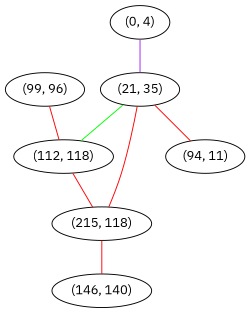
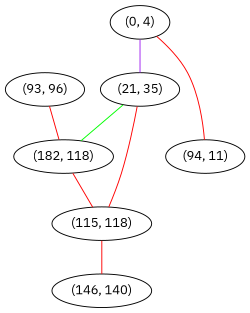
(45, 89) -> (45, 89)
(173, 123) -> (192, 83)
(64, 157) -> (64, 157)
(102, 224) -> (102, 224)
